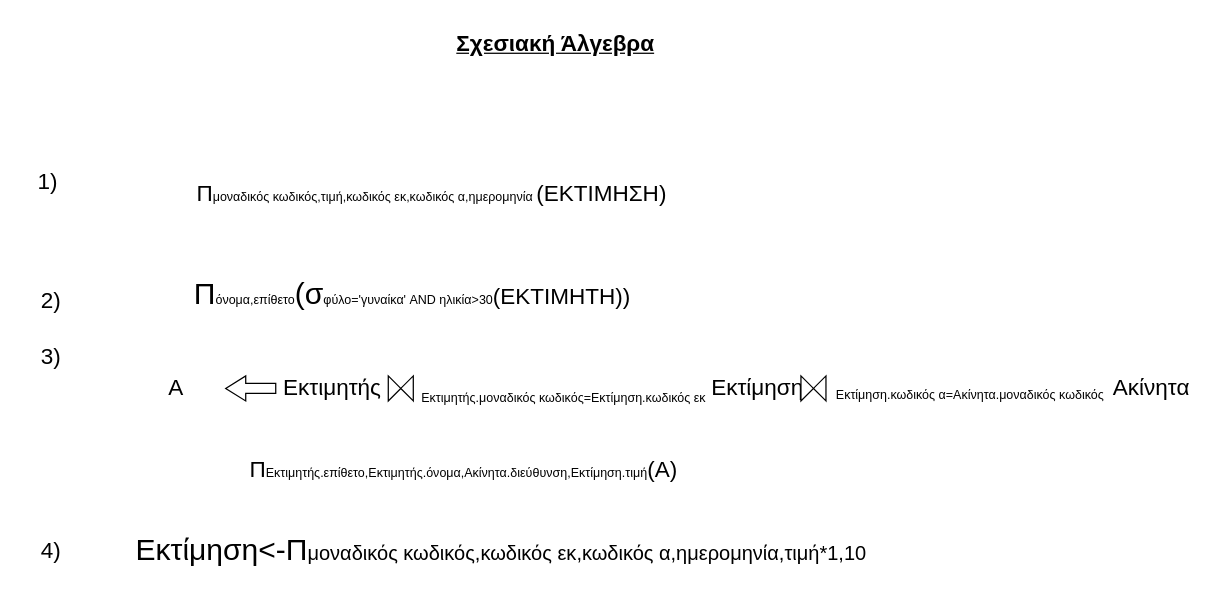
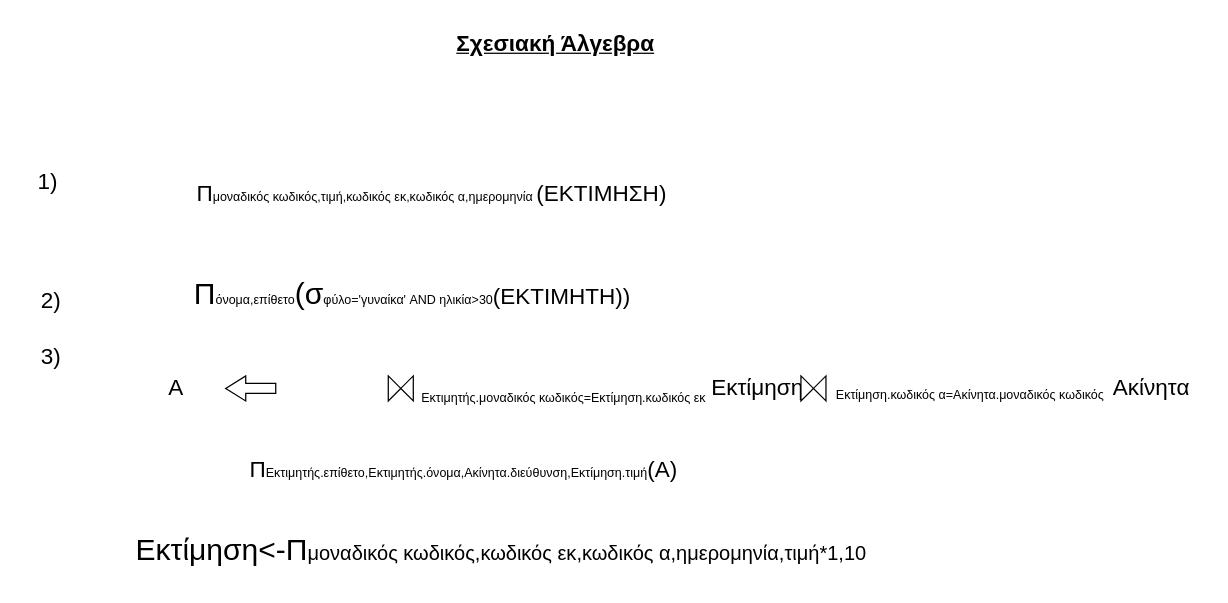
(332, 388) -> none
(51, 551) -> none
